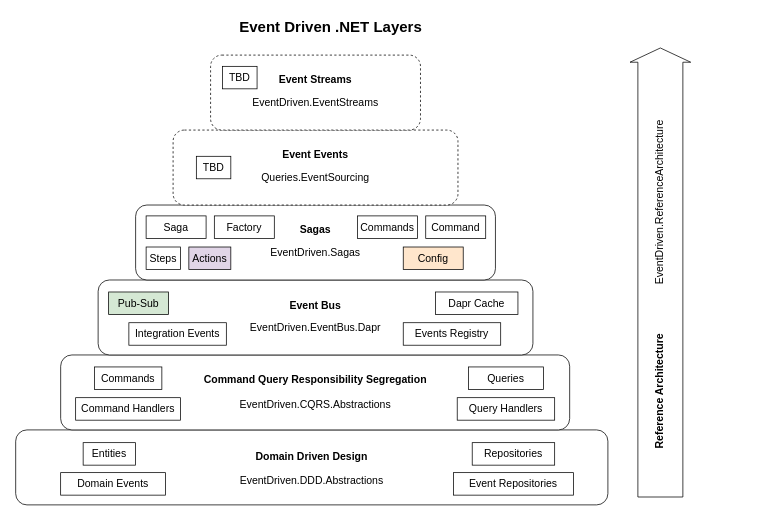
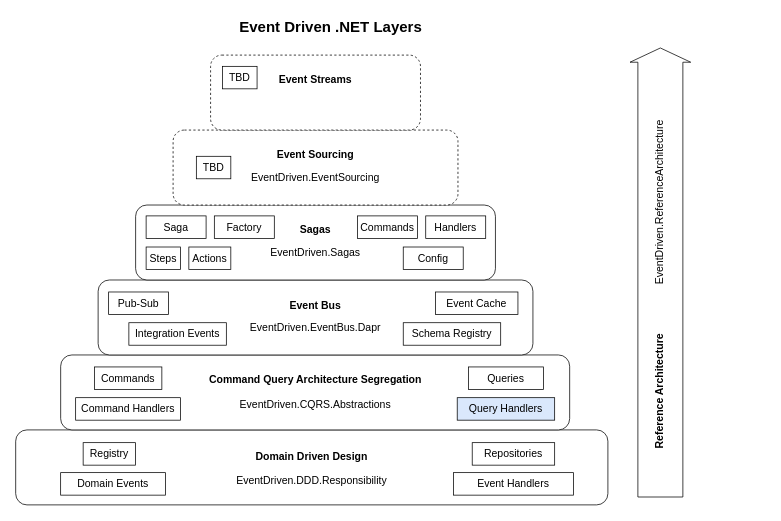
(315, 102) -> none
(315, 155) -> (315, 155)
(315, 177) -> (315, 177)
(456, 228) -> (456, 228)
(210, 258) -> (210, 258)
(433, 258) -> (433, 258)
(138, 303) -> (138, 303)
(477, 303) -> (477, 303)
(452, 334) -> (452, 334)
(315, 380) -> (315, 380)
(506, 409) -> (506, 409)
(109, 454) -> (109, 454)
(312, 481) -> (312, 481)
(513, 484) -> (513, 484)
